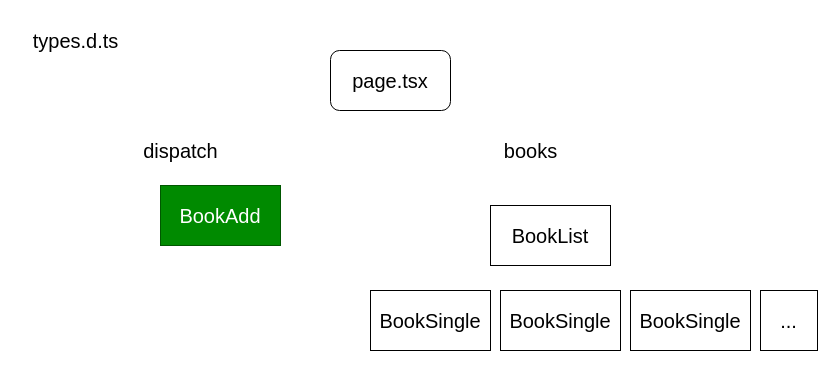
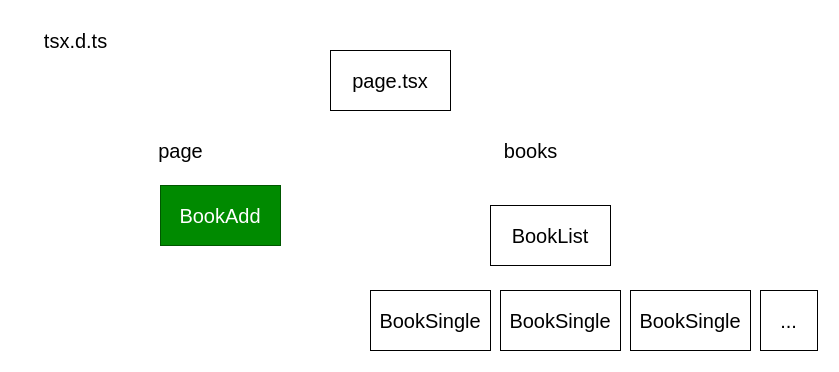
(76, 41) -> (76, 41)
(391, 81) -> (391, 81)
(181, 151) -> (181, 151)
